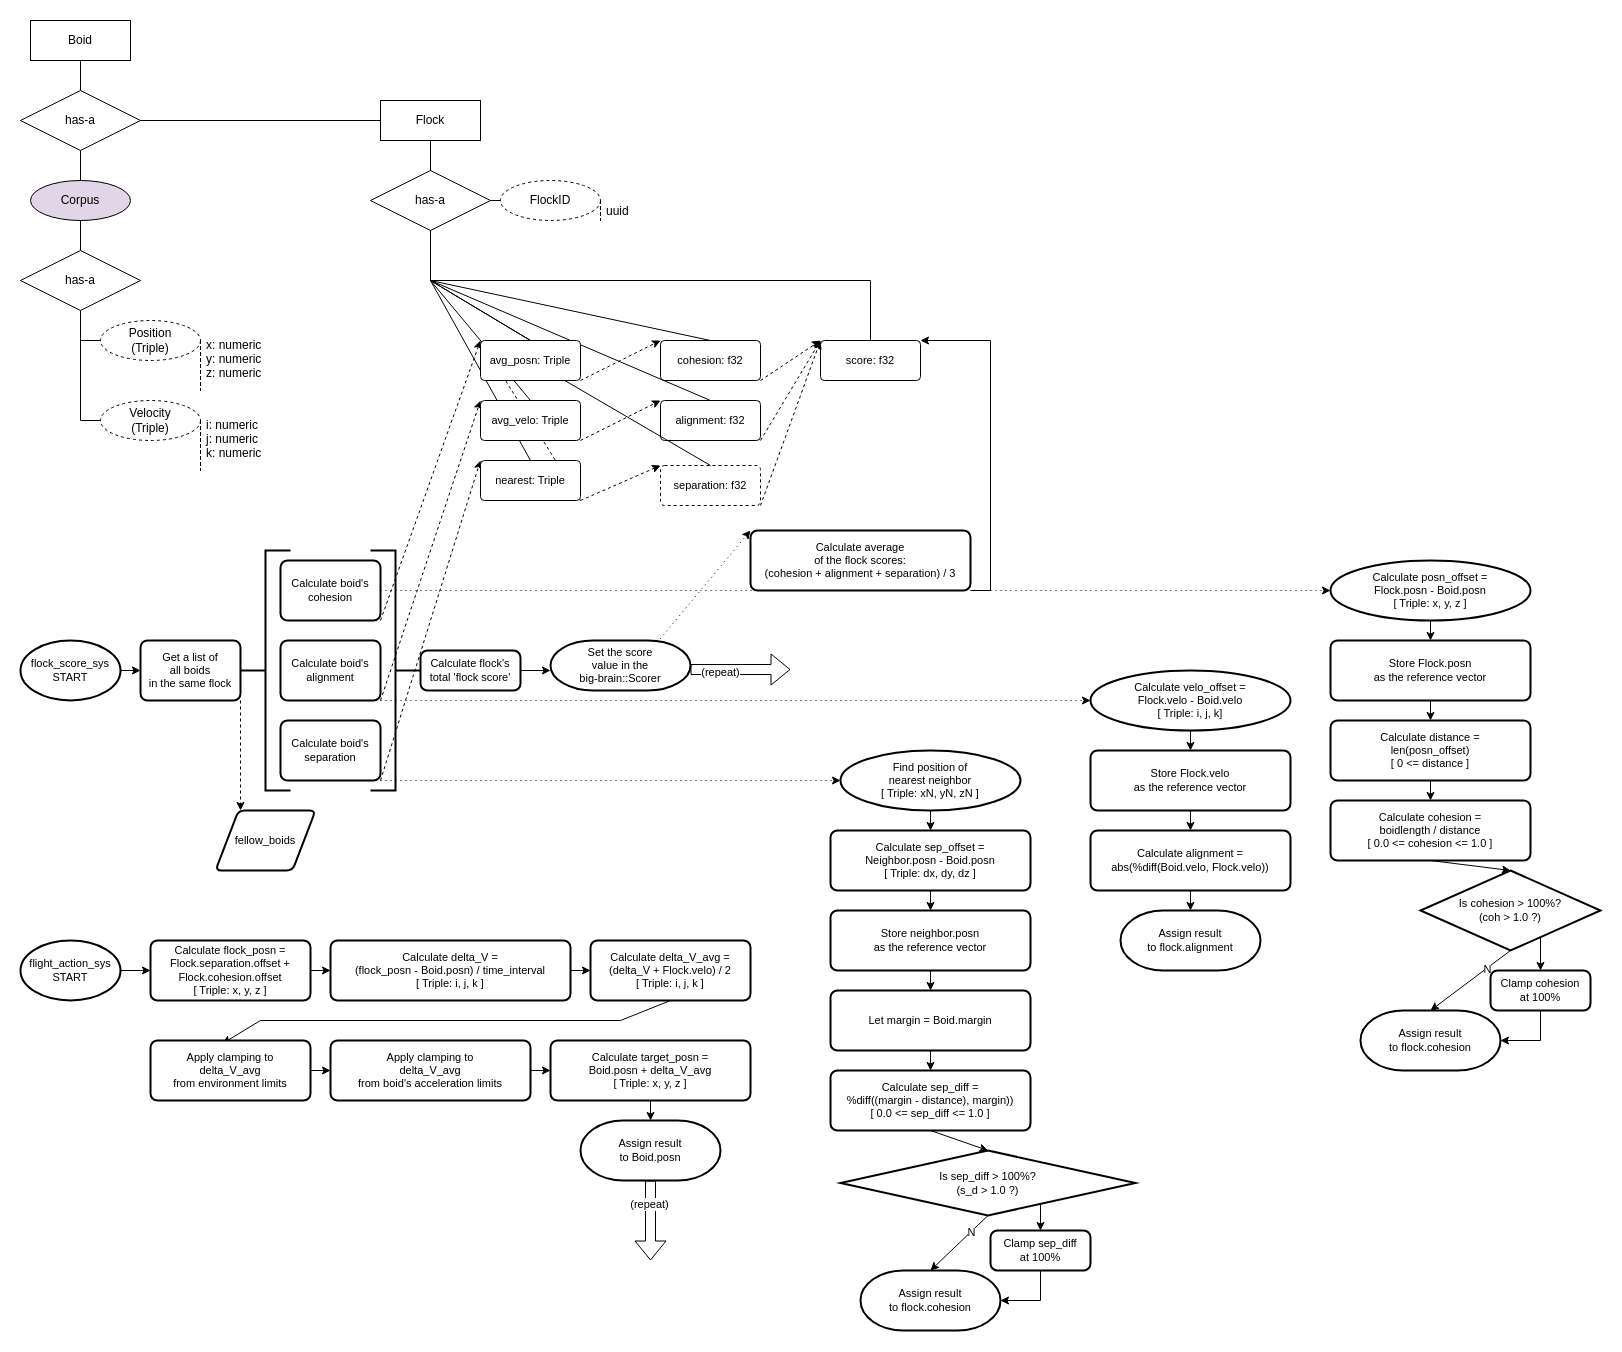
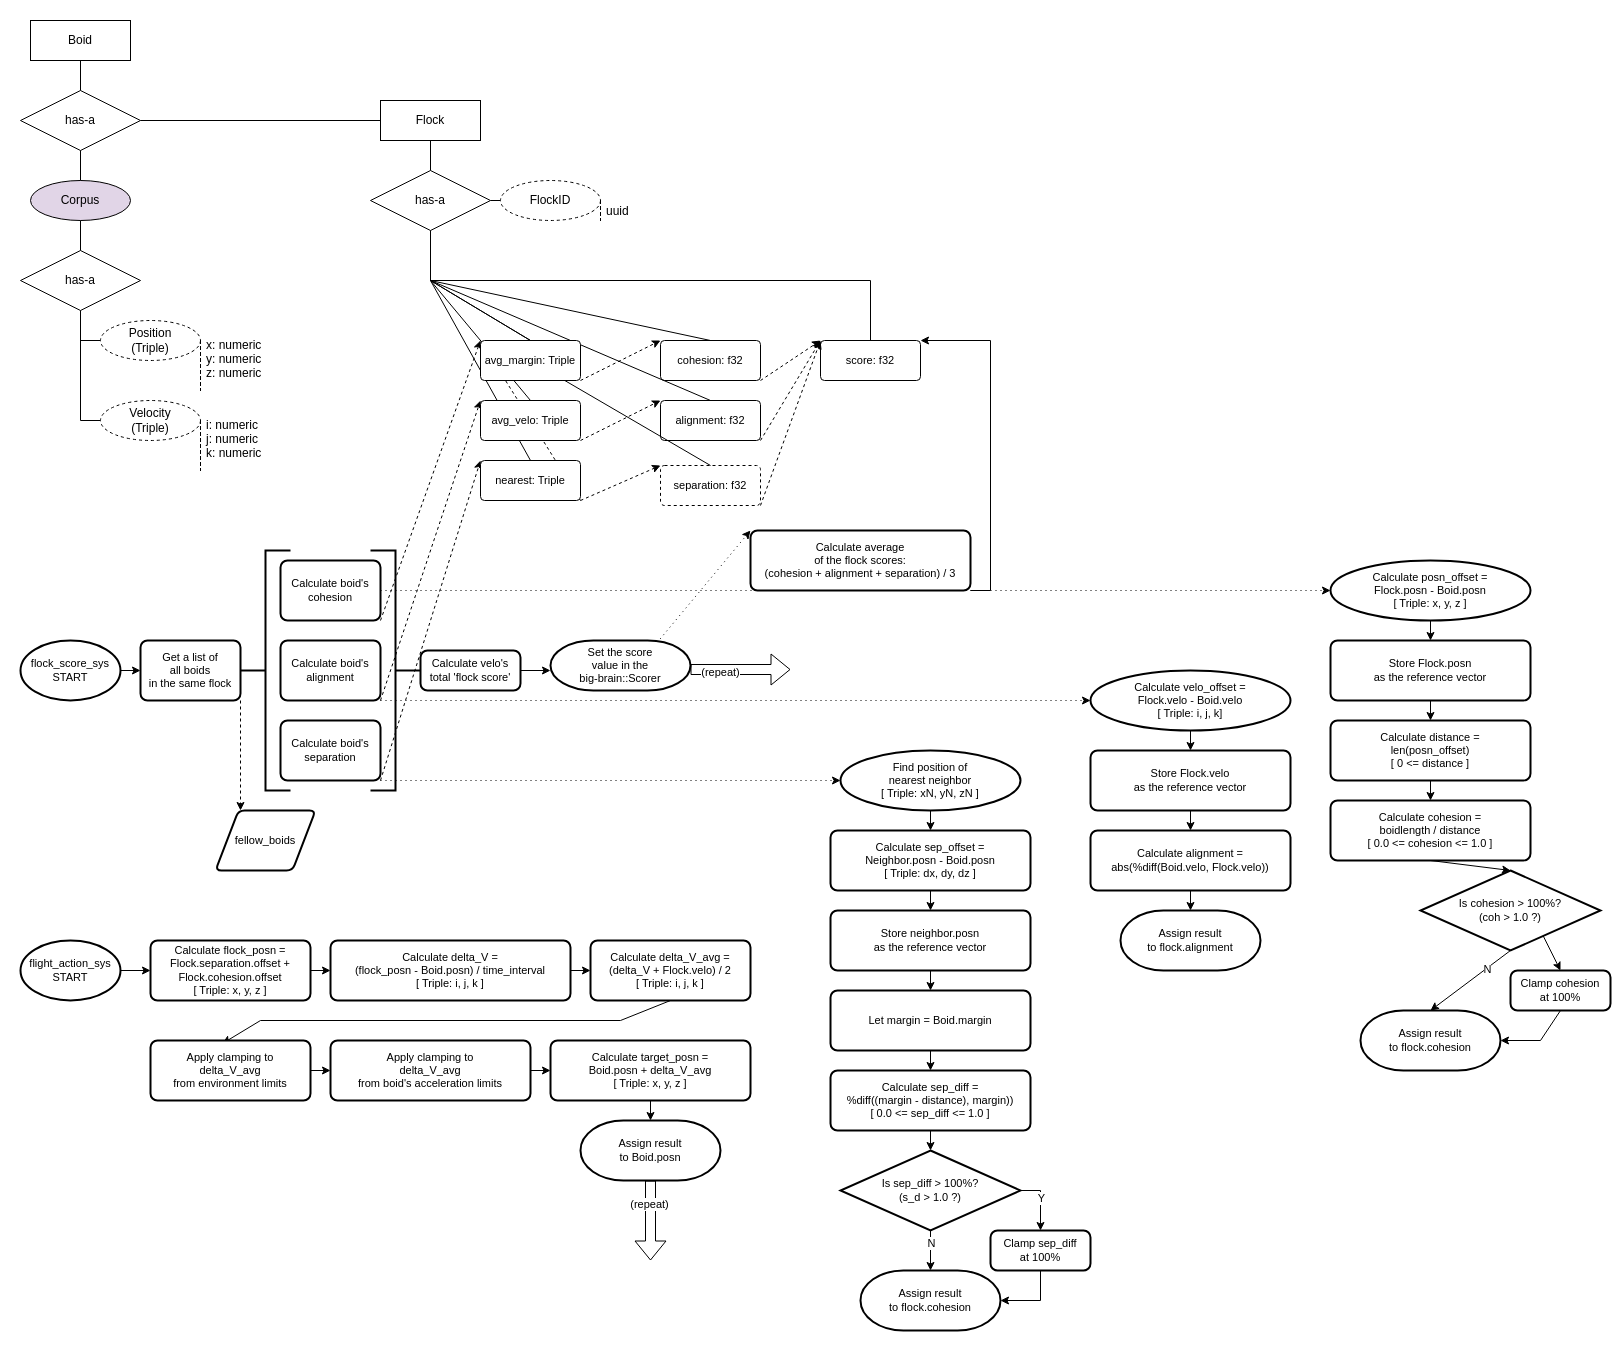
(531, 361) -> (531, 361)
(471, 671) -> (471, 671)
(1541, 991) -> (1561, 991)
(988, 1183) -> (931, 1191)
